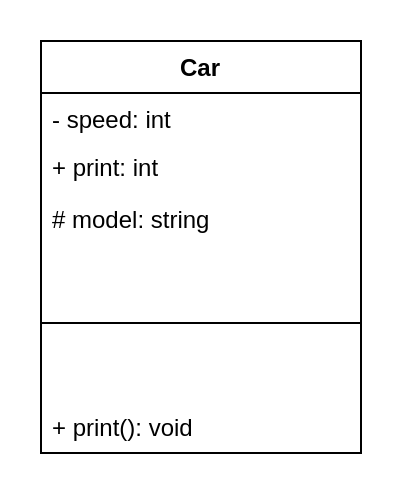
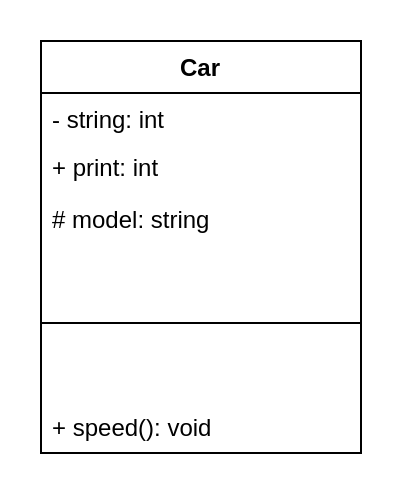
(120, 120) -> (124, 120)
(137, 428) -> (140, 428)
